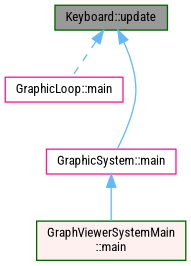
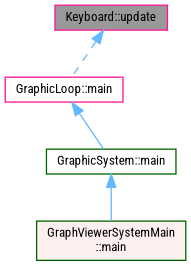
(111, 18) -> (111, 18)
(135, 96) -> (91, 131)
(111, 162) -> (111, 162)
